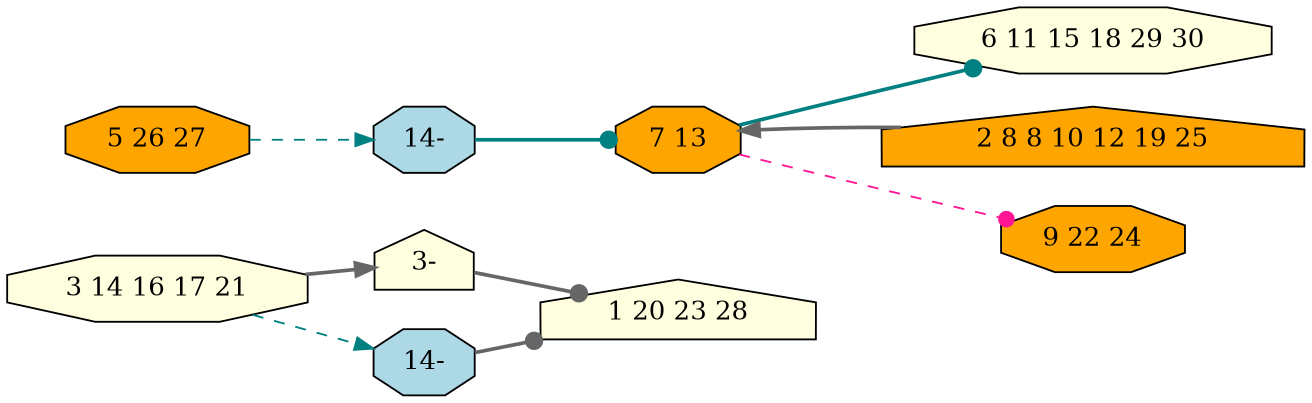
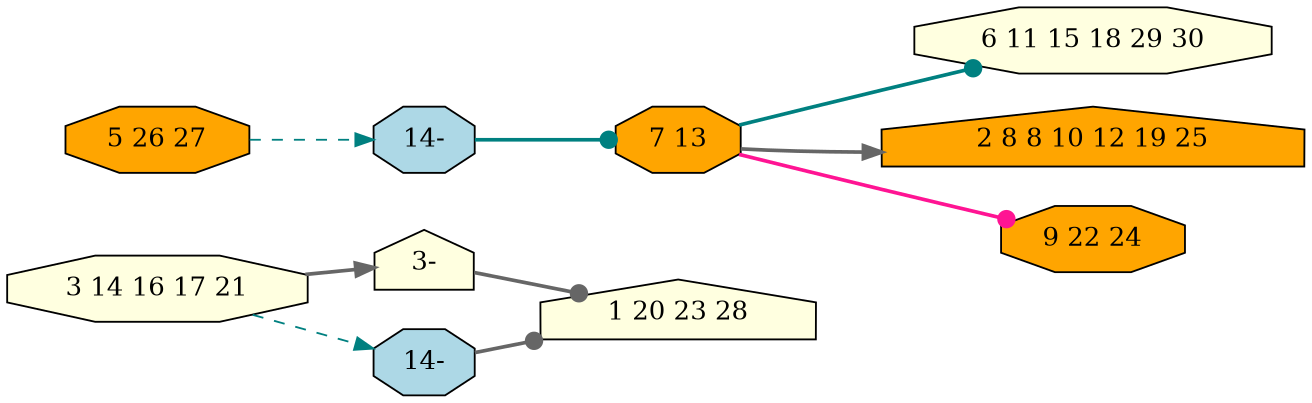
(830, 128) -> (802, 151)
(869, 186) -> (869, 186)
